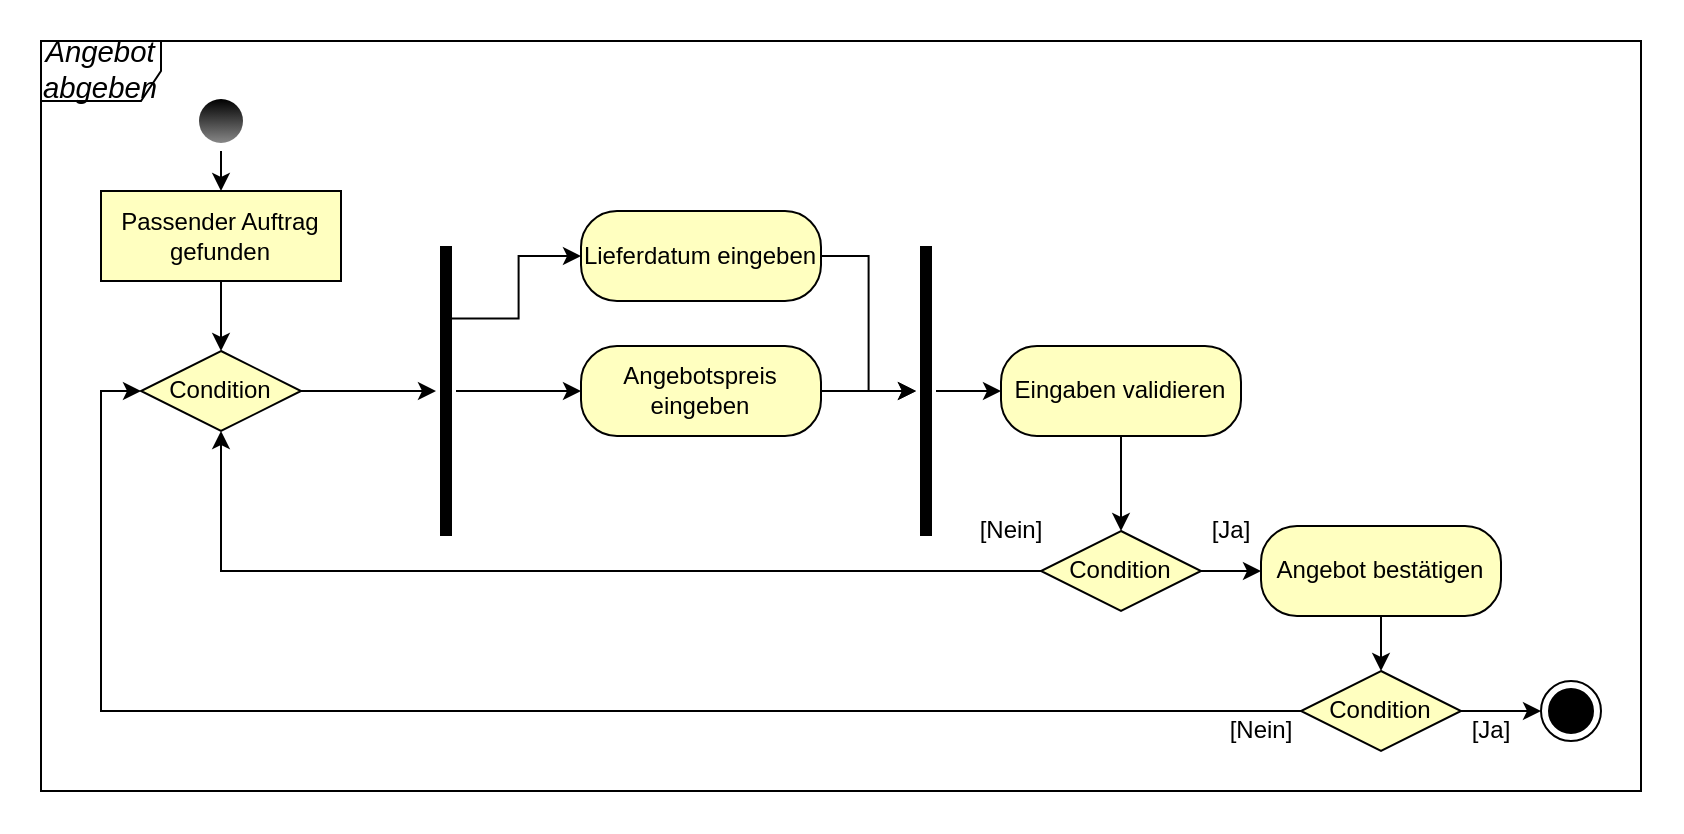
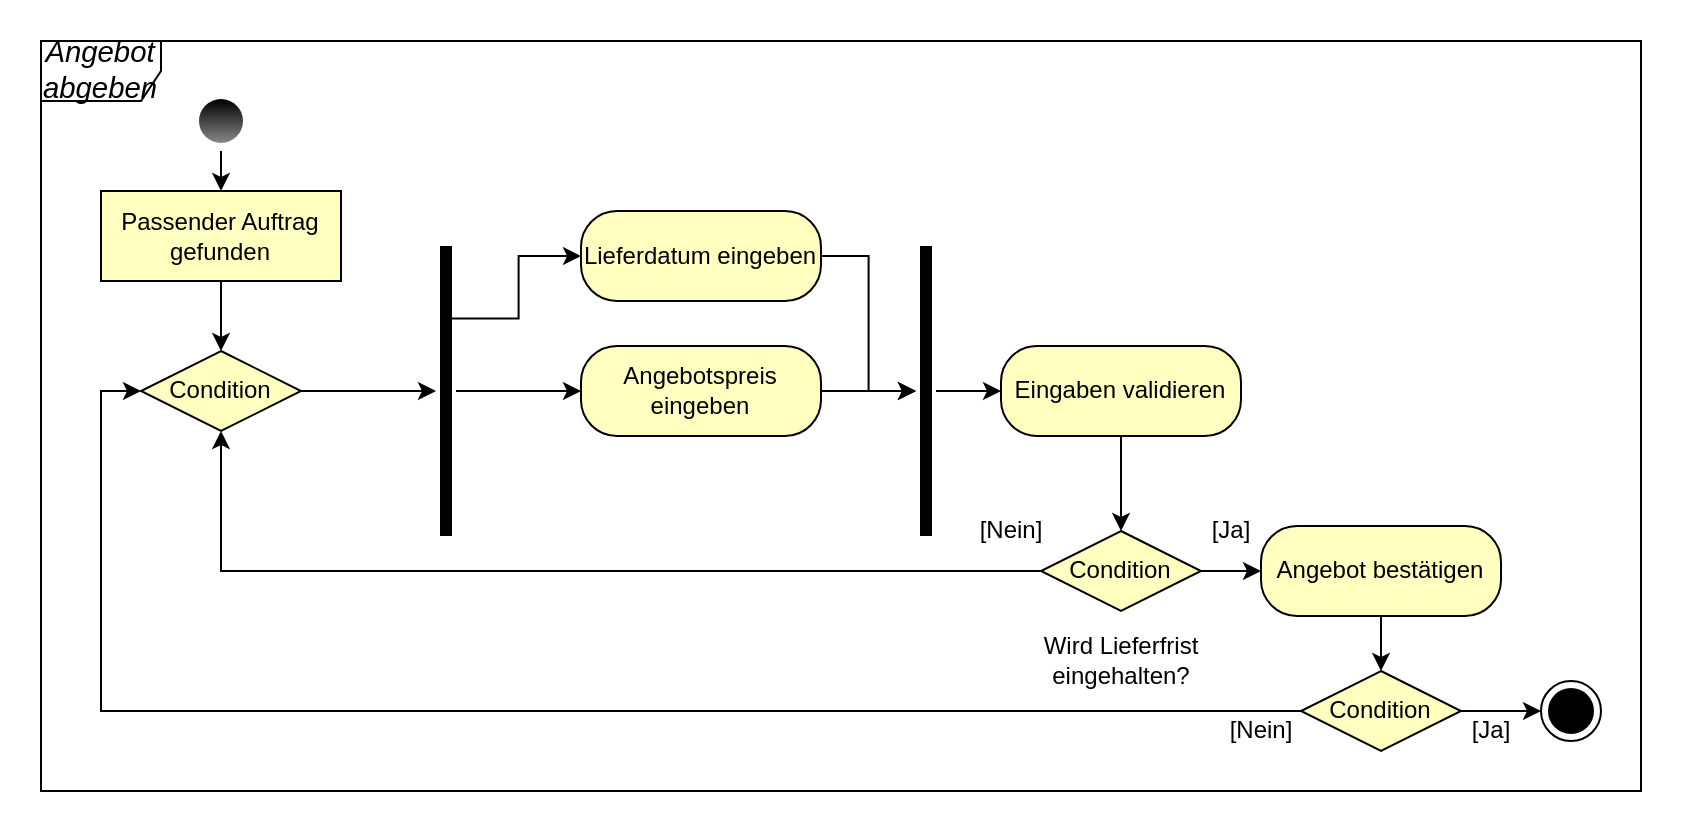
none -> (1121, 661)
